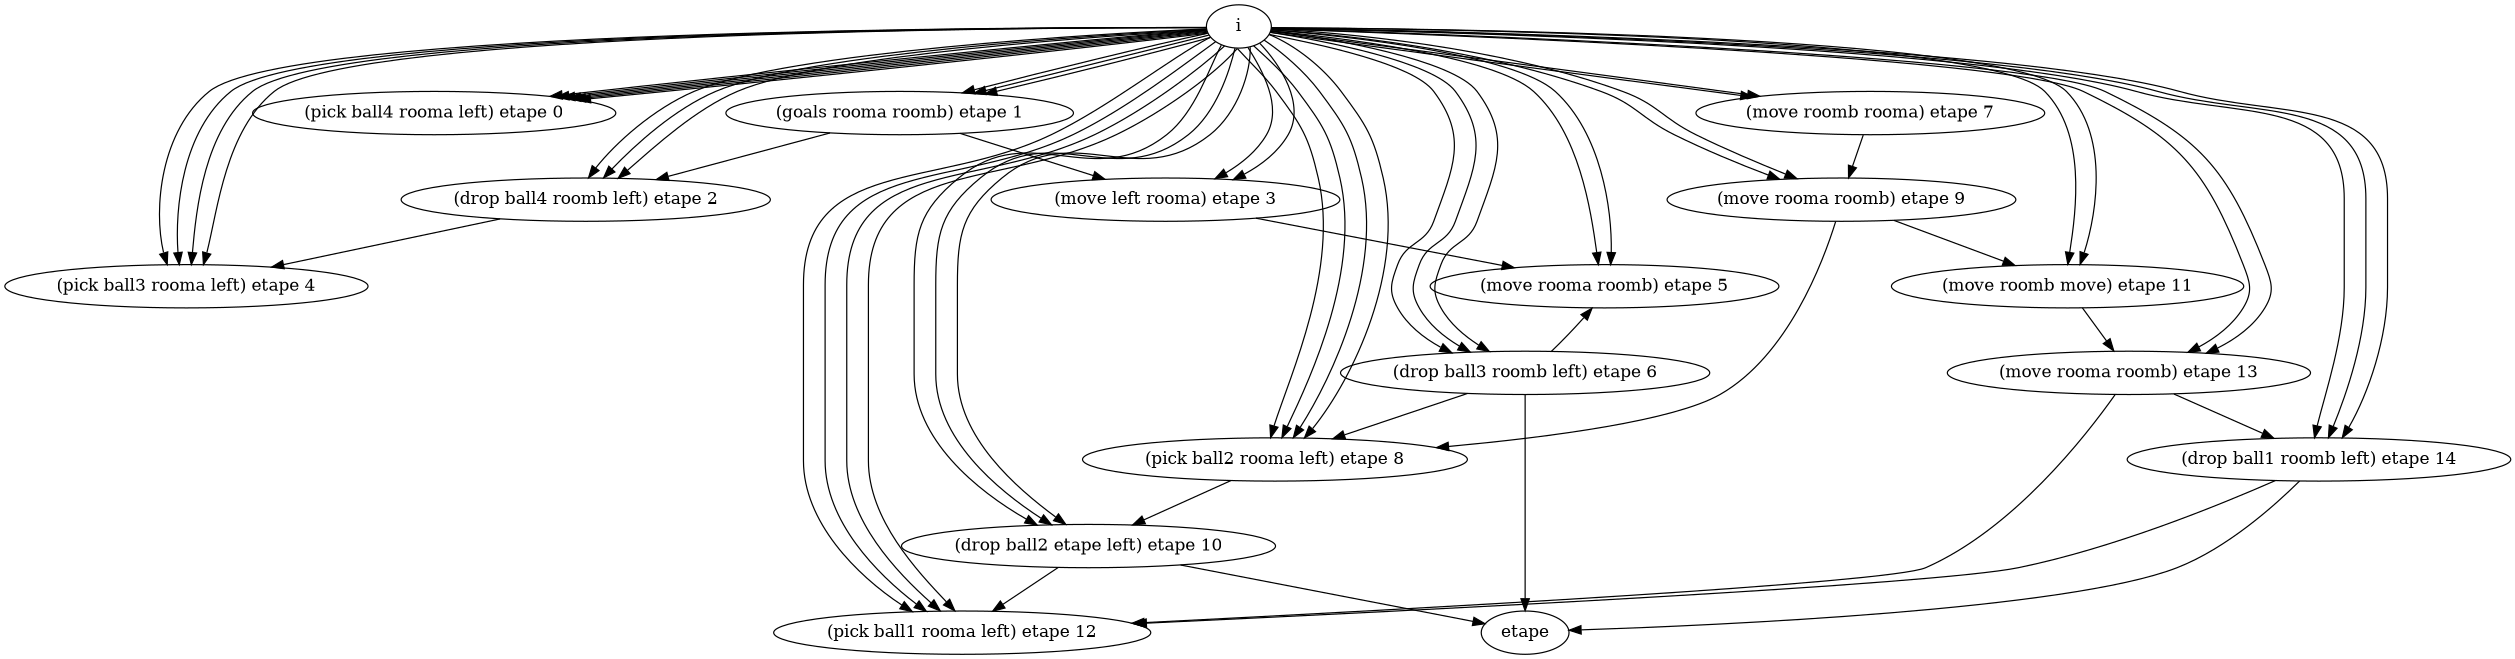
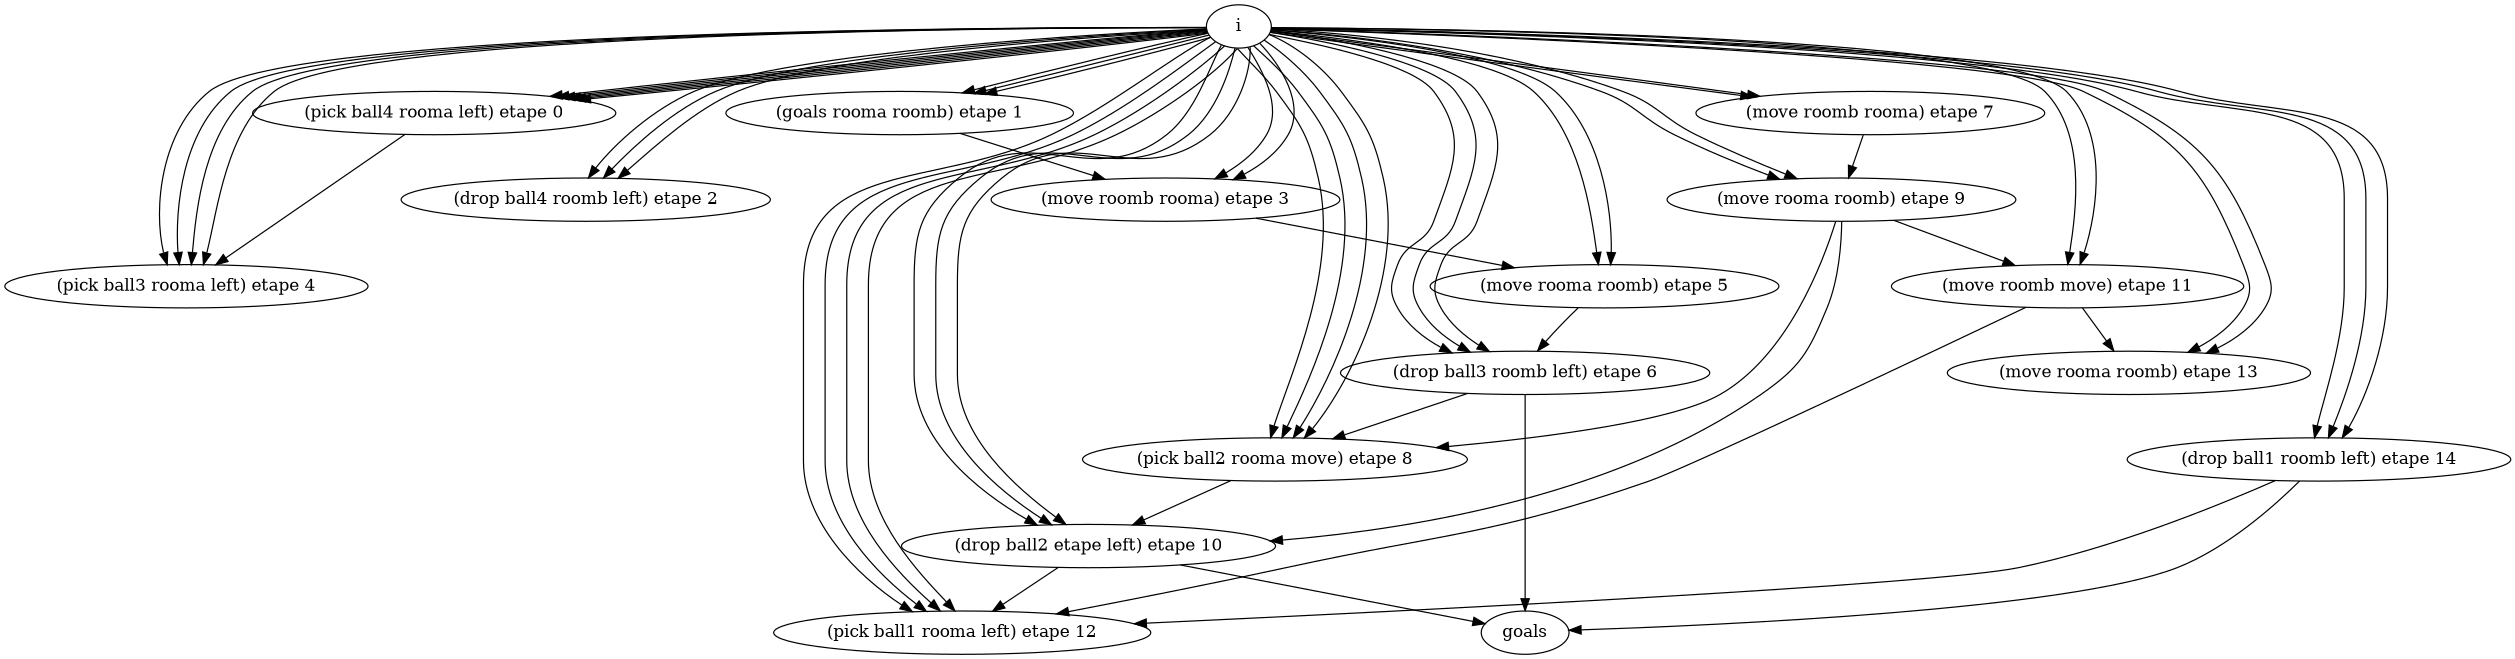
(749, 155) -> none
(1165, 200) -> (1165, 200)
(392, 242) -> (315, 196)
(1568, 335) -> (1562, 324)
(2218, 414) -> none
(1275, 459) -> (1275, 459)
none -> (1626, 465)
(1899, 573) -> (1563, 508)
(1525, 633) -> (1525, 633)
